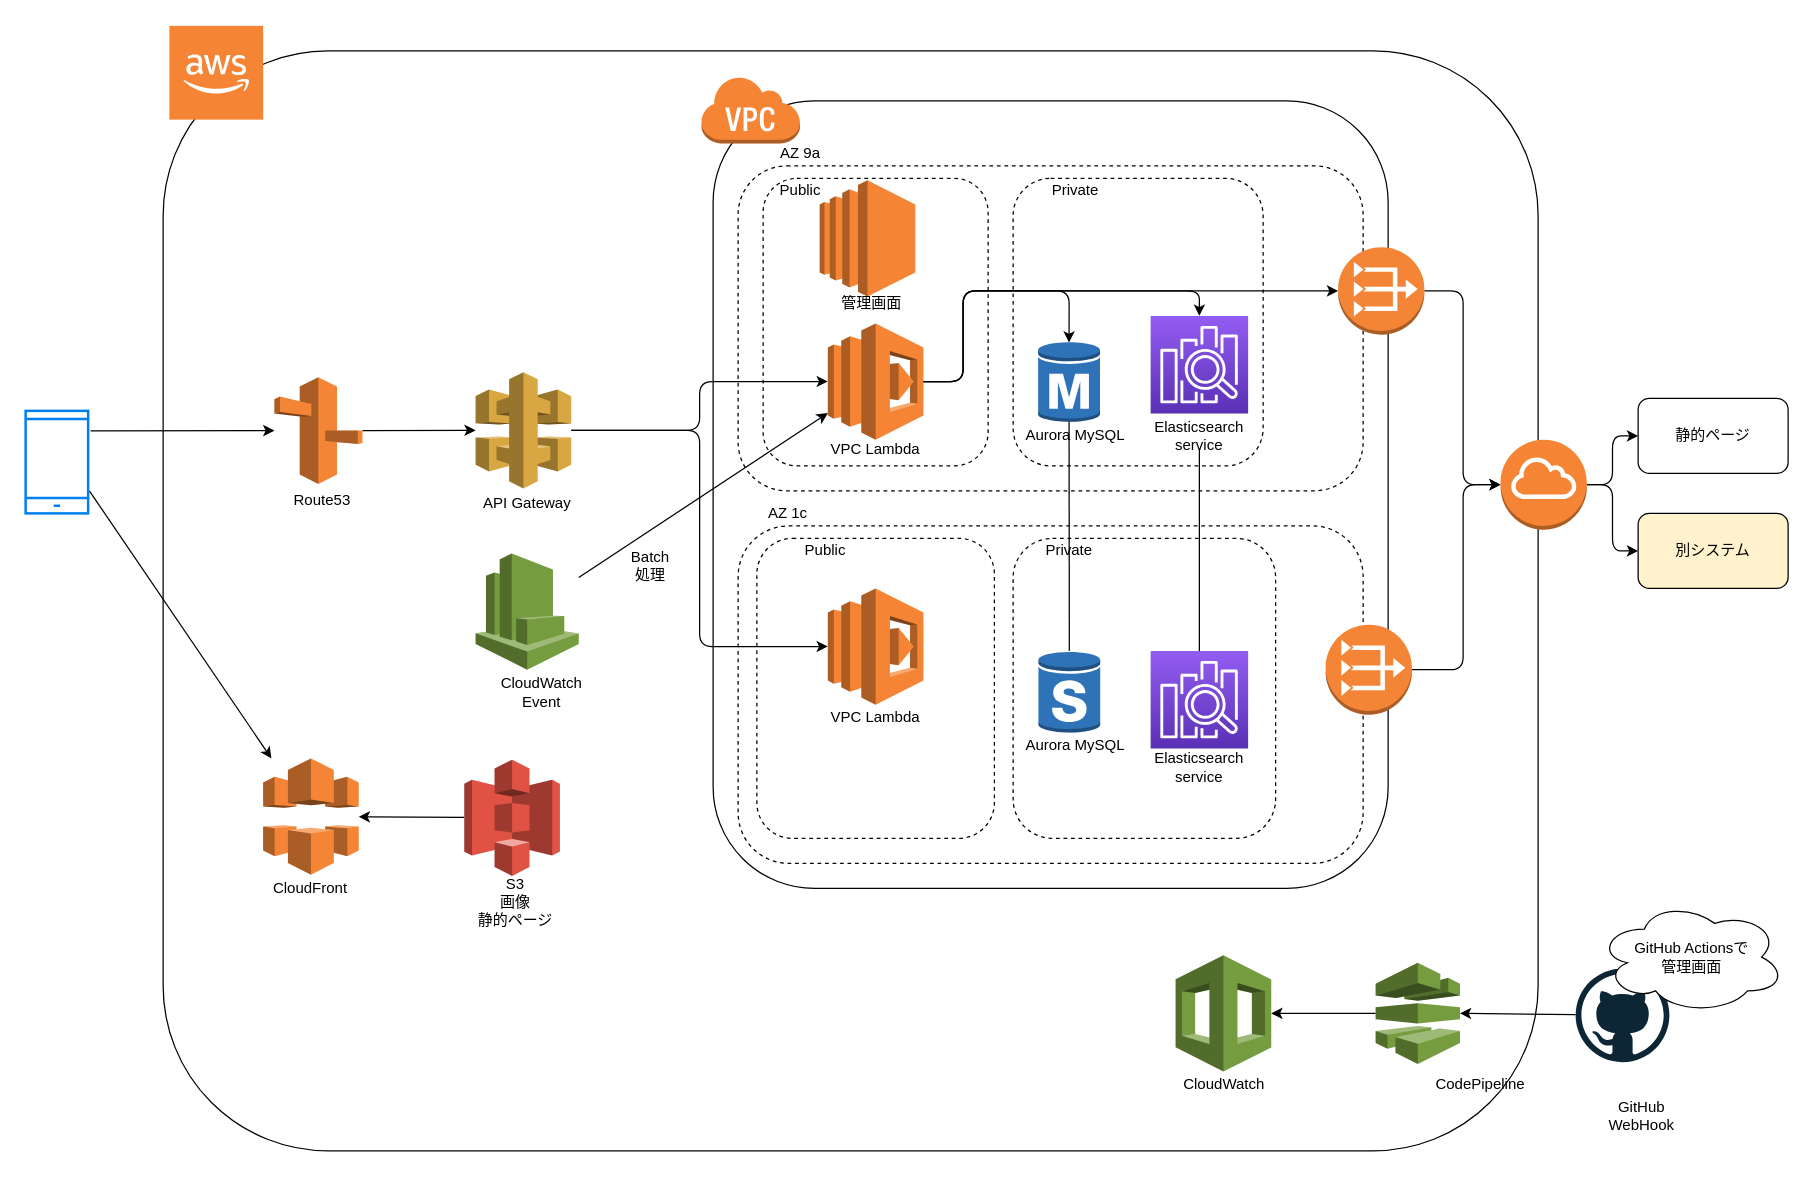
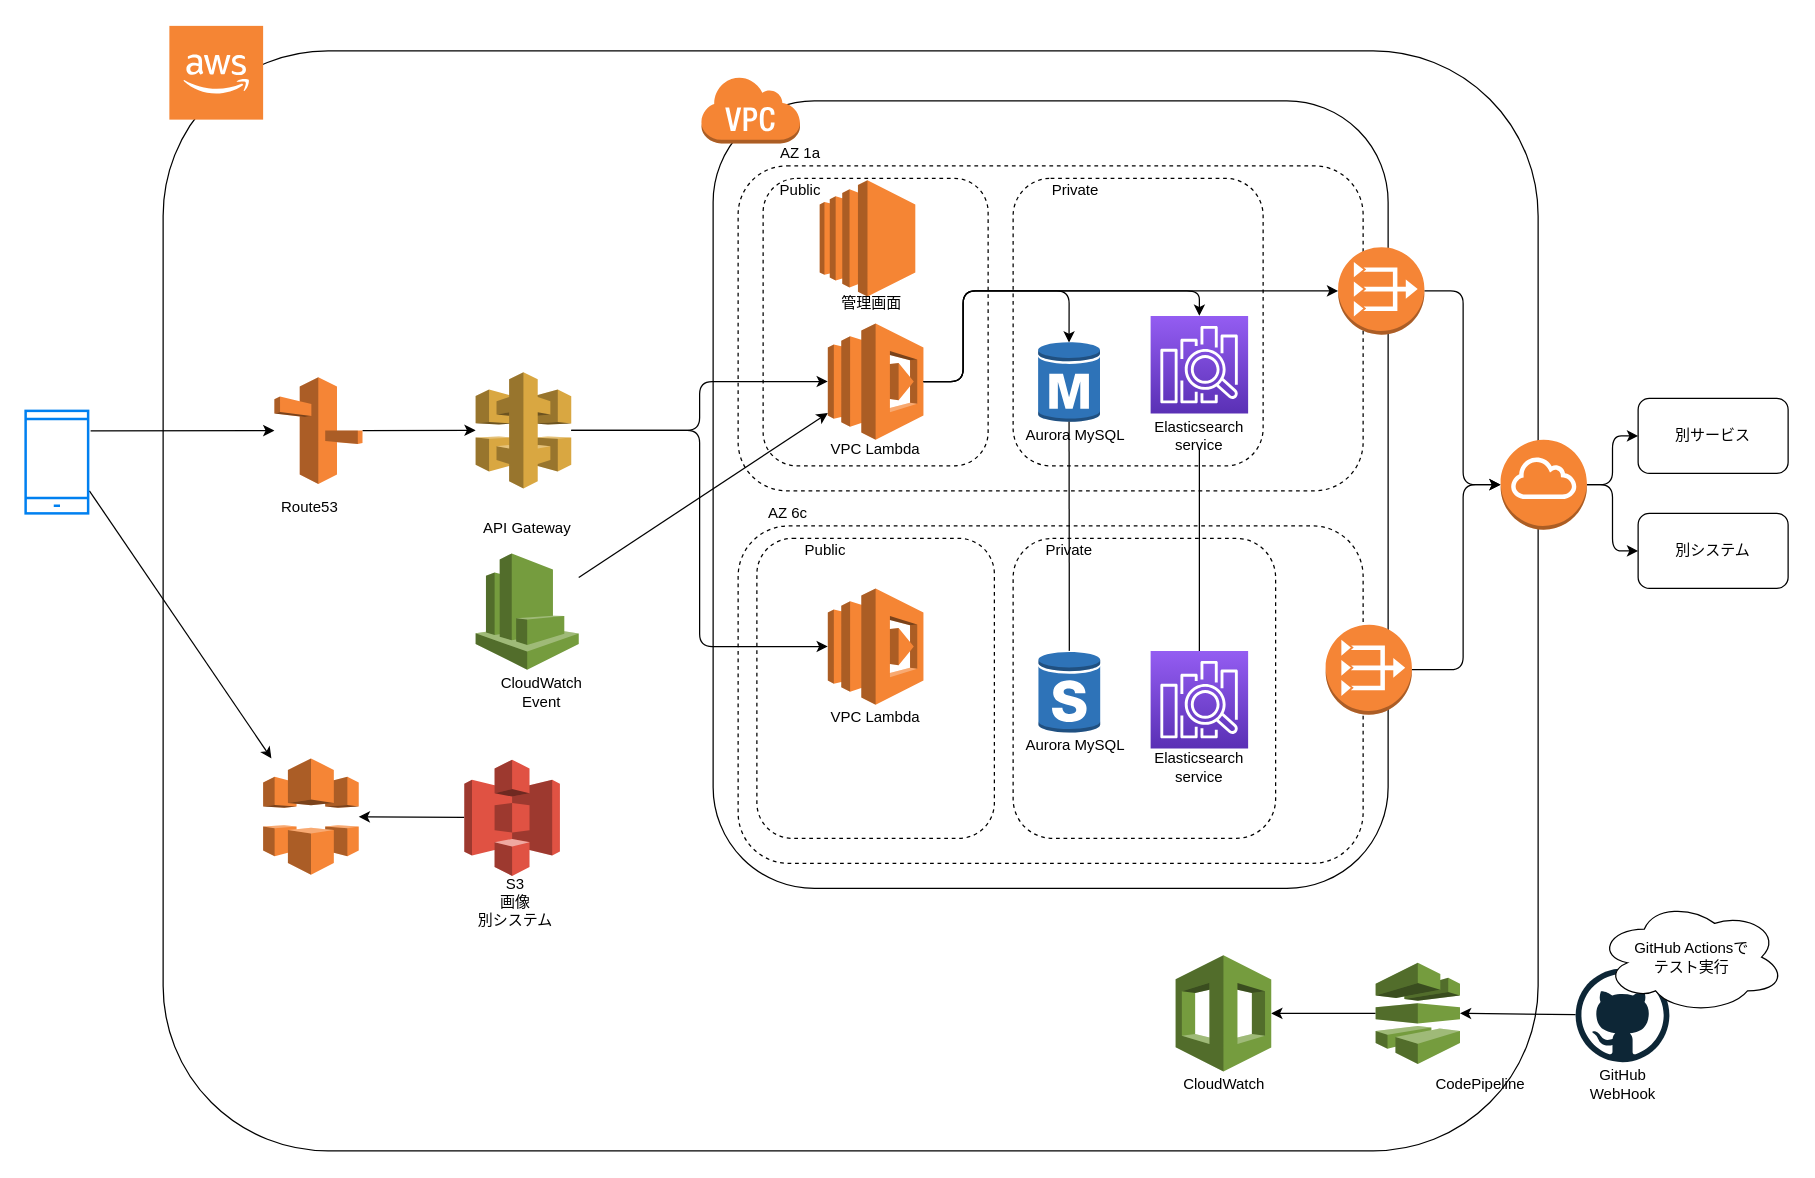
(801, 153) -> (801, 153)
(1713, 436) -> (1713, 436)
(322, 501) -> (310, 507)
(527, 503) -> (527, 528)
(788, 513) -> (788, 513)
(1713, 551) -> (1713, 551)
(651, 566) -> none
(311, 888) -> none
(516, 902) -> (516, 902)
(1692, 957) -> (1692, 957)
(1641, 1115) -> (1623, 1084)
